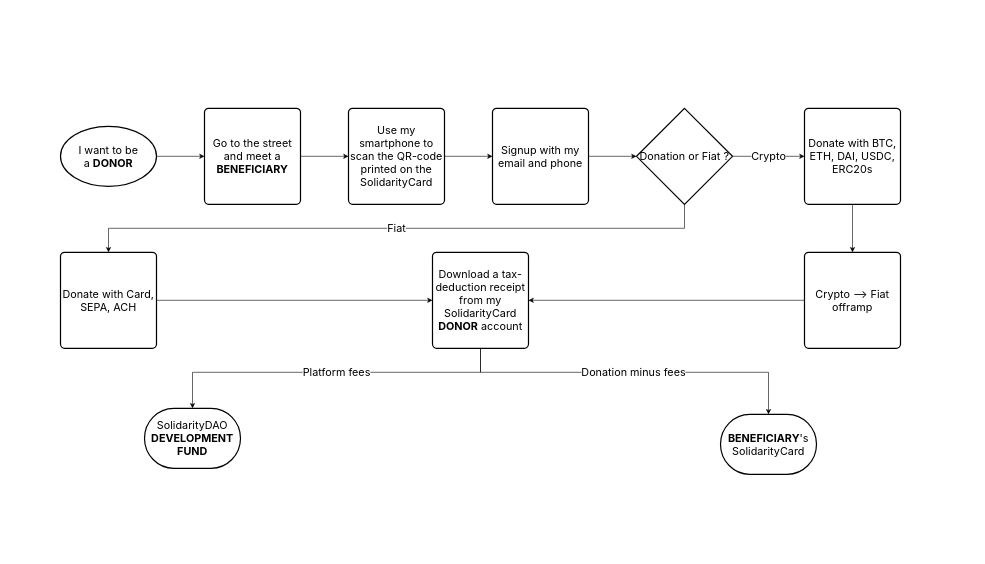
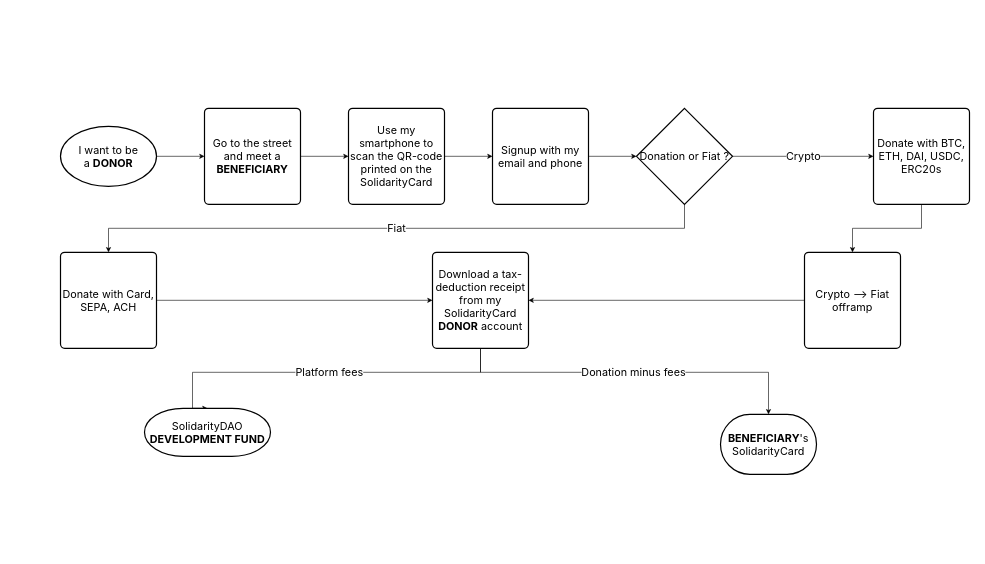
(852, 156) -> (921, 156)
(192, 438) -> (207, 432)
